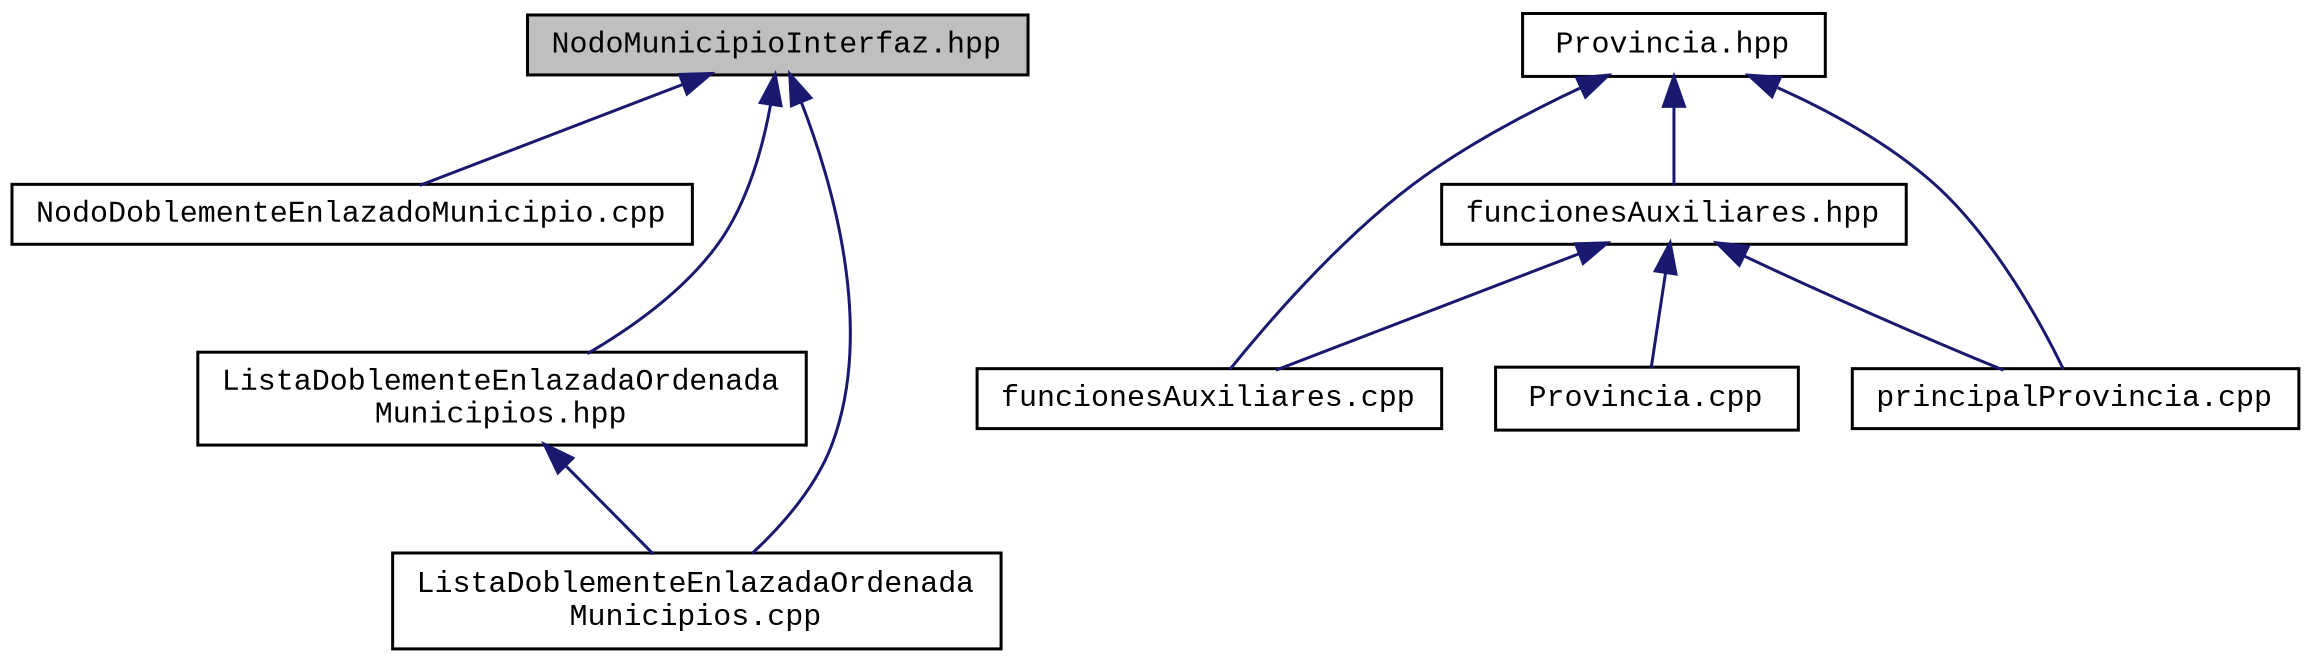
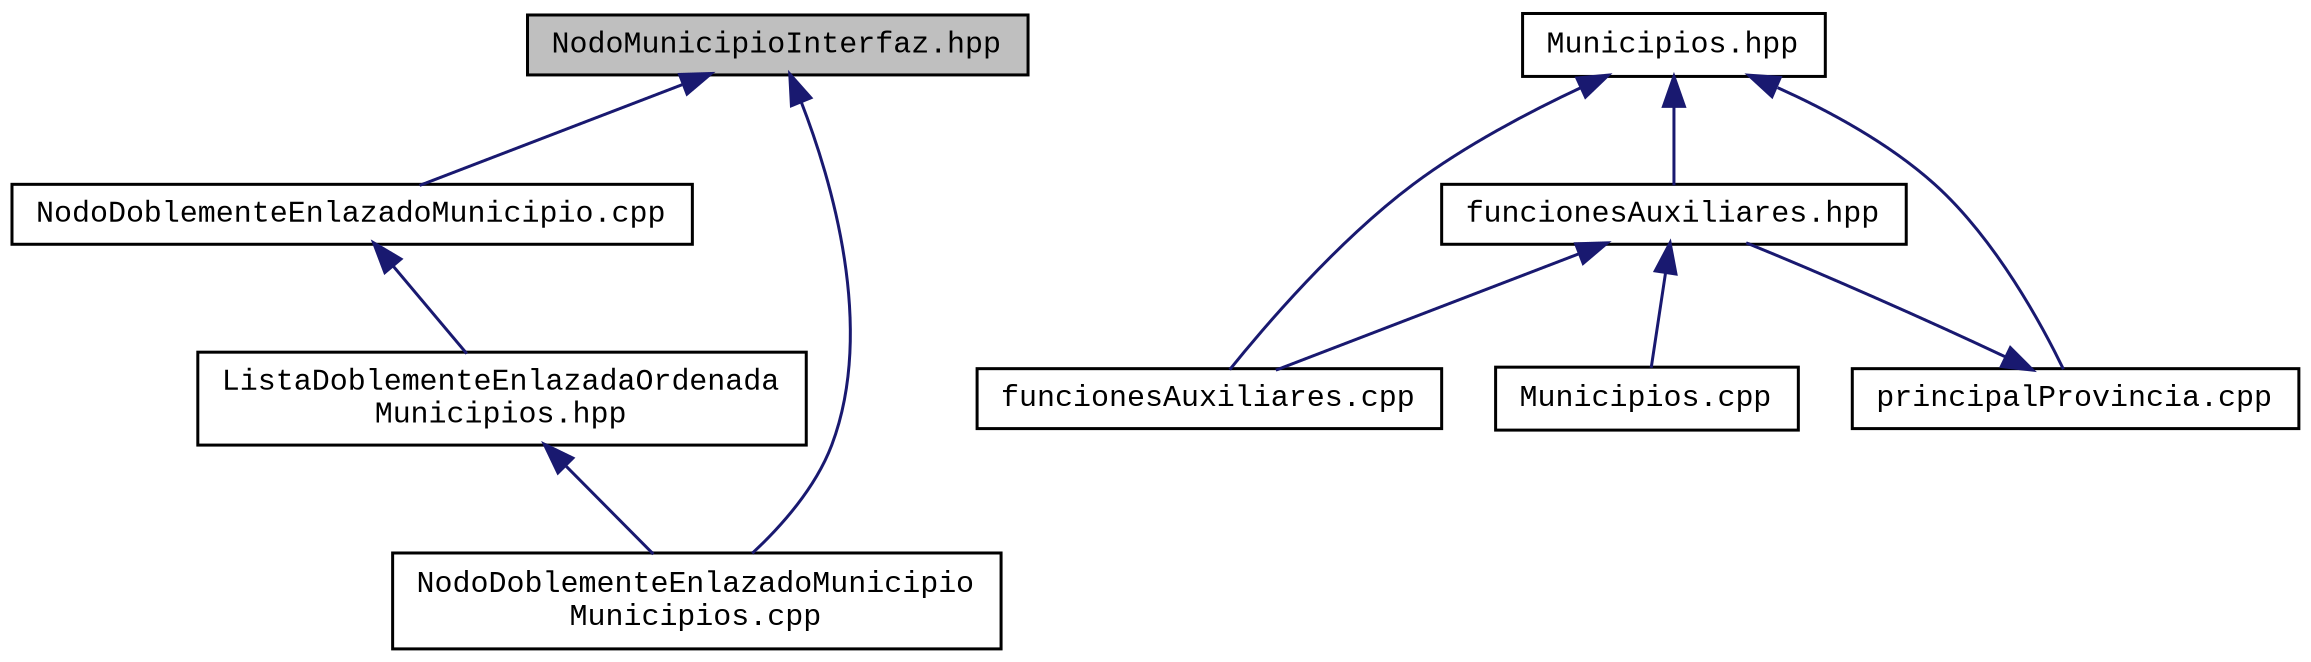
(1674, 45) -> (1674, 45)
(711, 252) -> (430, 310)
(1873, 315) -> (1876, 298)
(1647, 399) -> (1647, 399)
(697, 601) -> (697, 601)
